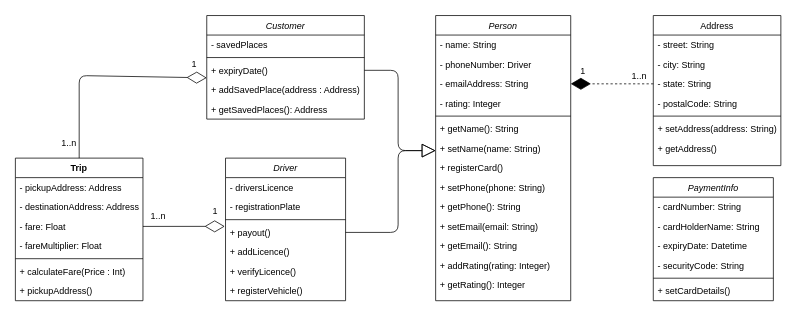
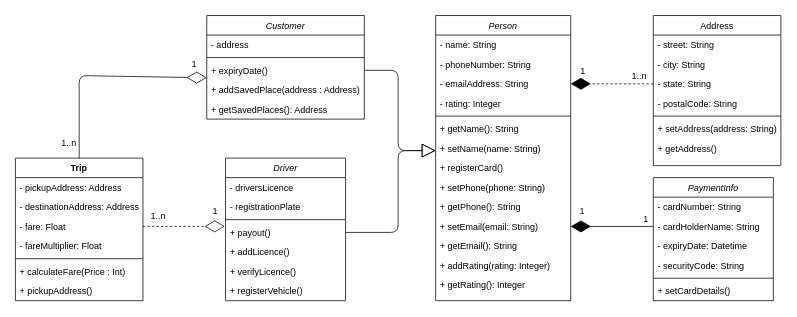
(241, 45) -> (232, 45)
(488, 65) -> (488, 65)
(174, 226) -> (174, 226)
none -> (620, 226)
